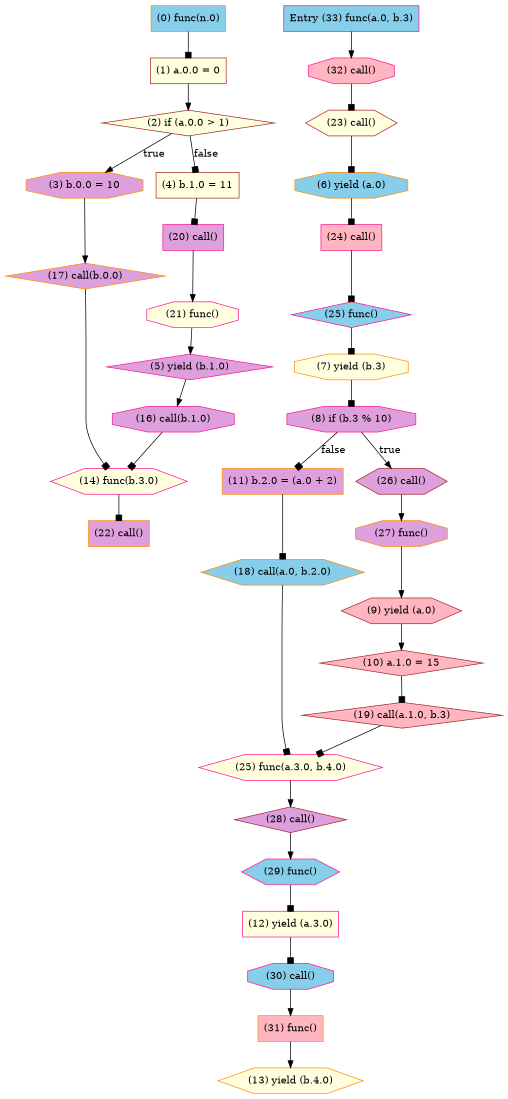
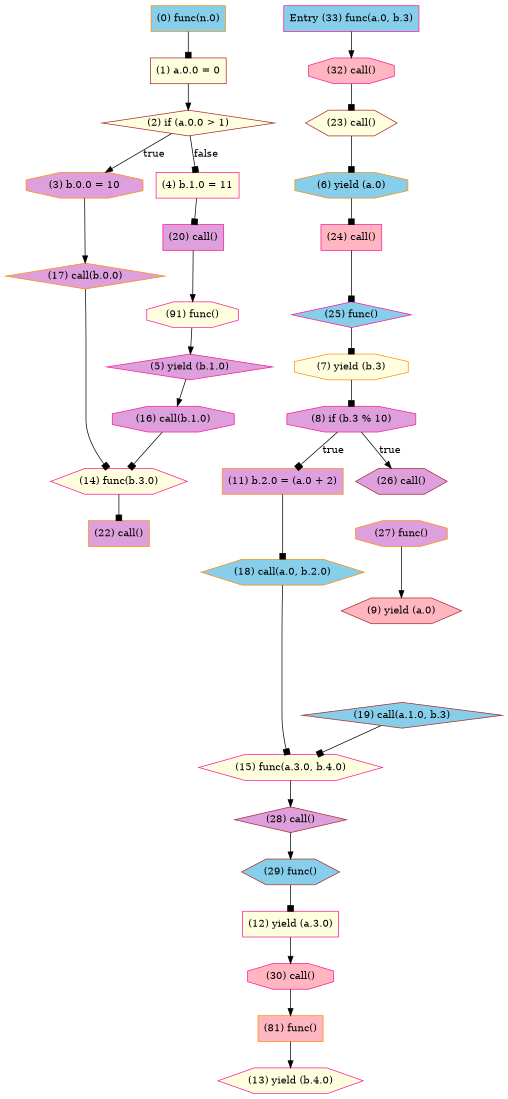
(198, 185) -> (198, 185)
(193, 315) -> (193, 315)
(333, 450) -> (333, 450)
(401, 504) -> none
(401, 663) -> none
(402, 715) -> (402, 715)
(291, 767) -> (291, 767)
(291, 872) -> (291, 872)
(291, 947) -> (291, 947)
(291, 976) -> (291, 976)
(291, 1029) -> (291, 1029)
(291, 1081) -> (291, 1081)
